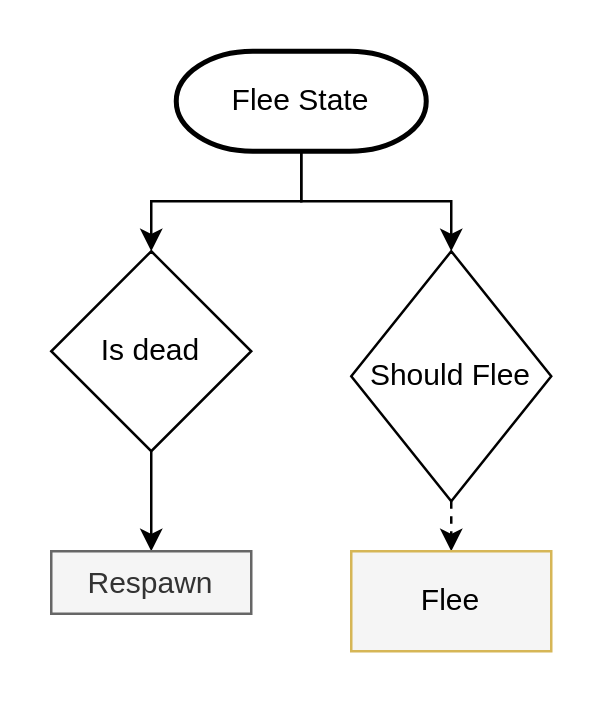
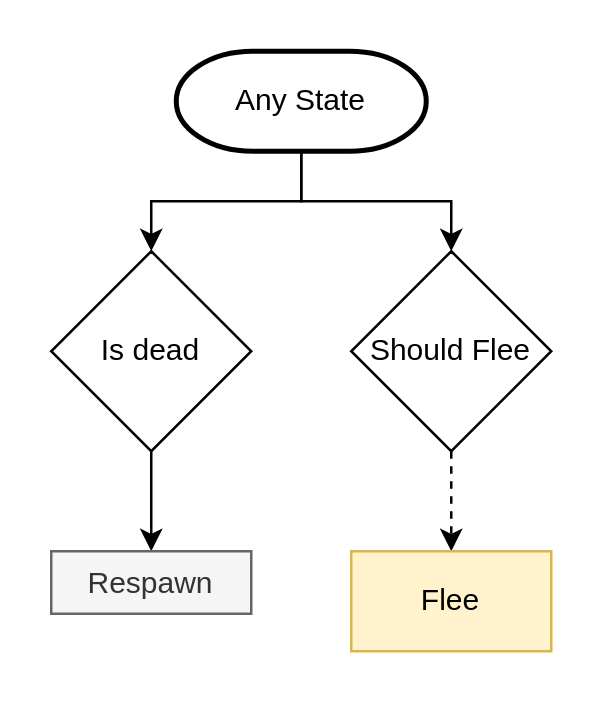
(301, 101) -> (301, 101)
(451, 376) -> (451, 351)
(451, 601) -> (451, 601)
